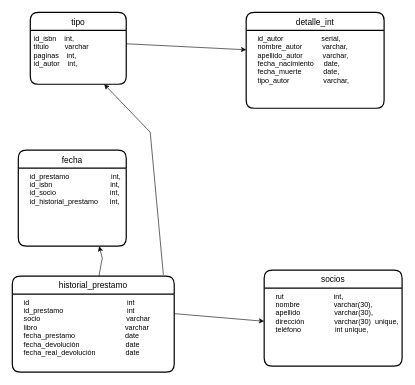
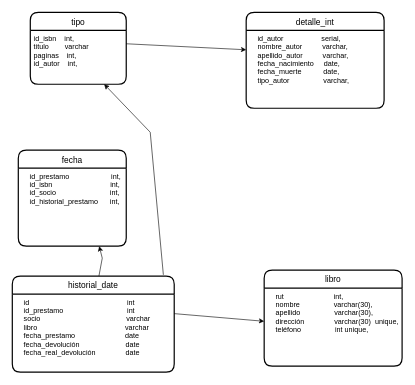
(333, 280) -> (333, 280)
(93, 286) -> (93, 286)
